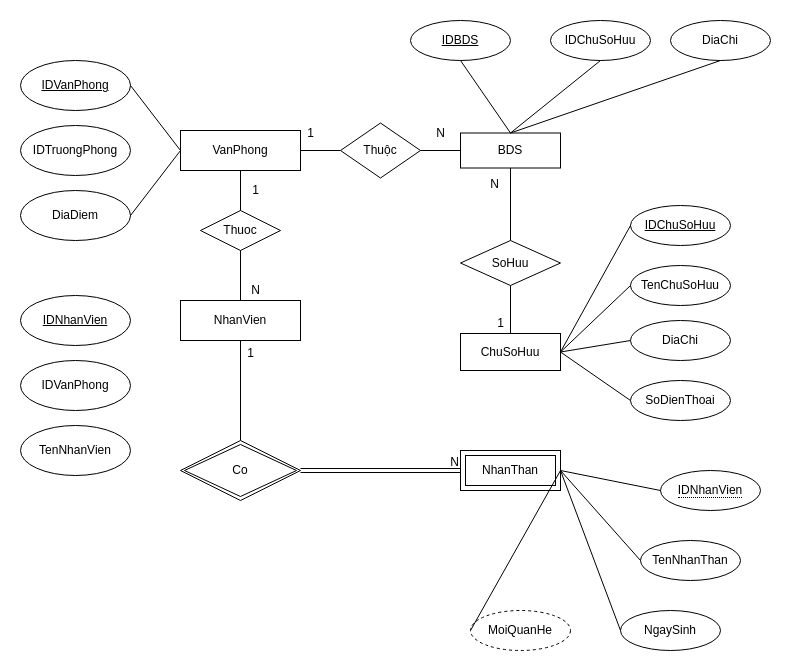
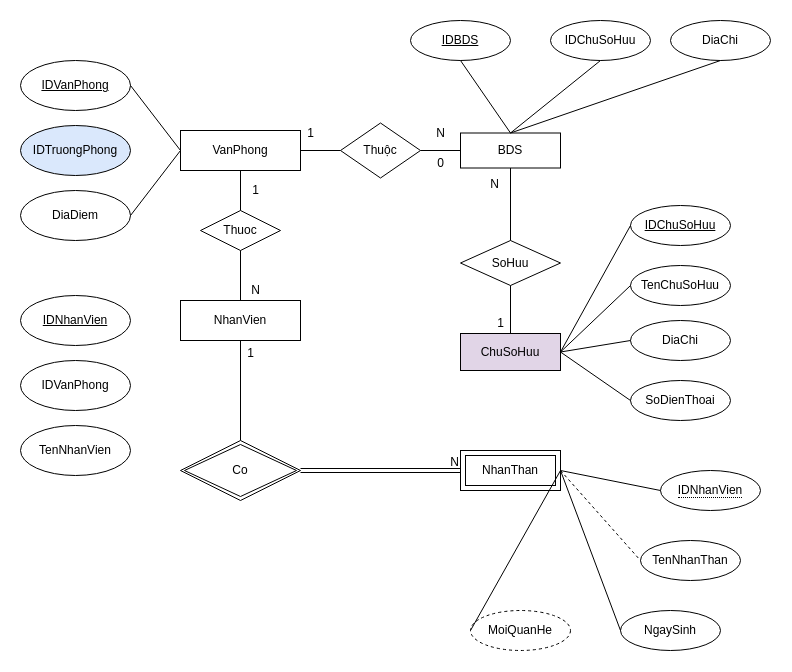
(76, 151) -> (76, 151)
none -> (441, 164)
(511, 352) -> (511, 352)
(602, 517) -> (602, 517)
